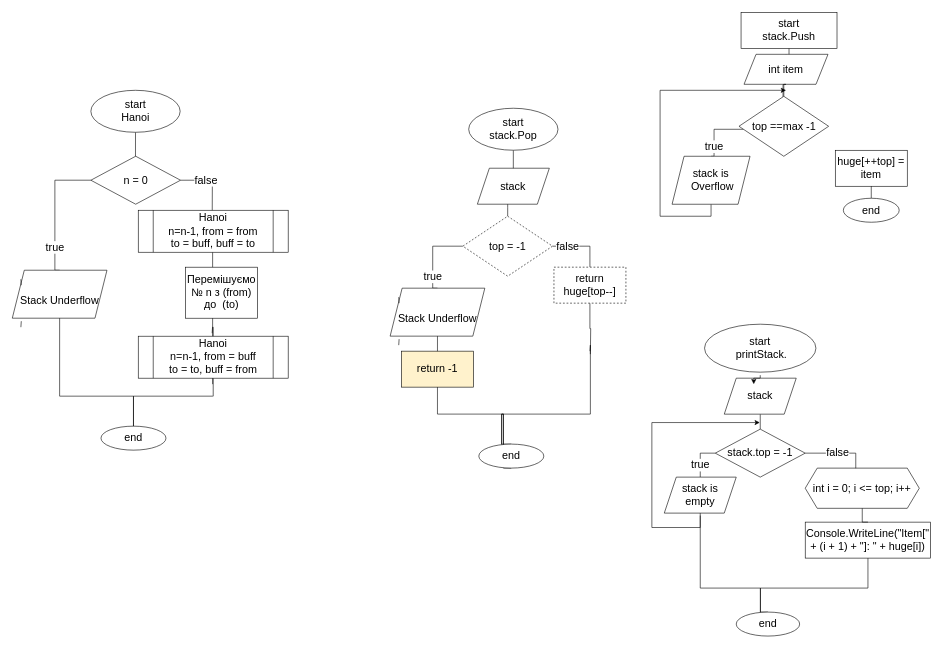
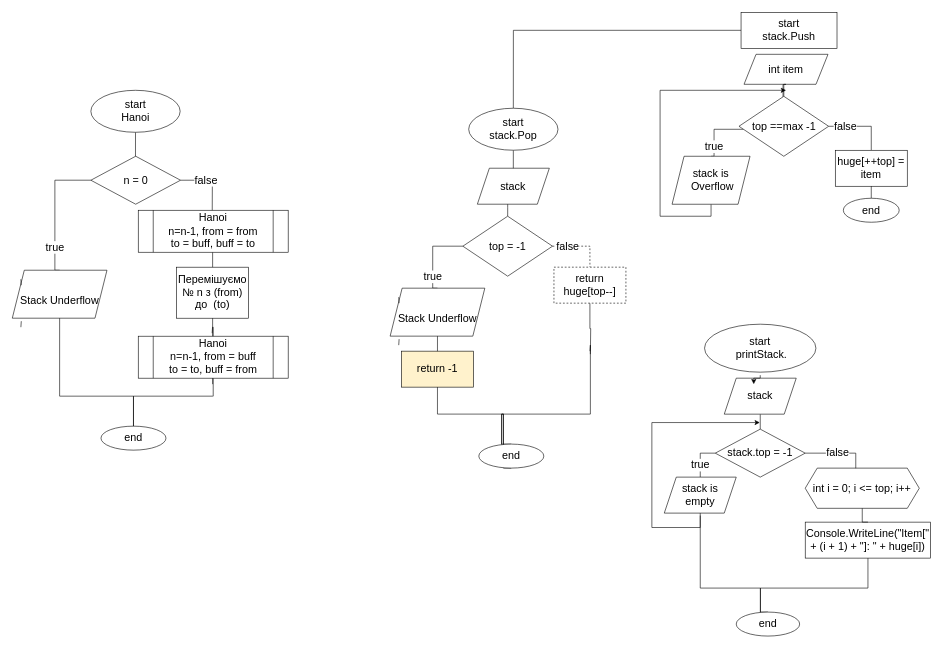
(789, 51) -> (589, 30)
none -> (844, 126)
(508, 246) -> (508, 246)
(590, 250) -> (590, 250)
(222, 293) -> (213, 293)
